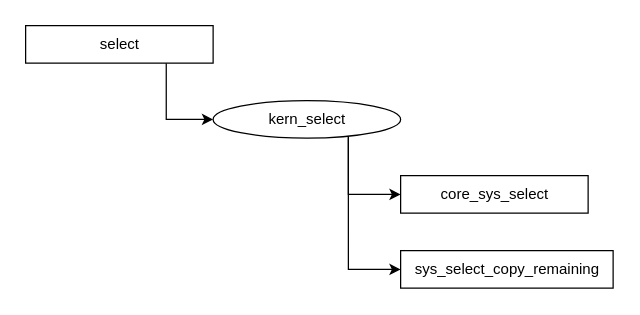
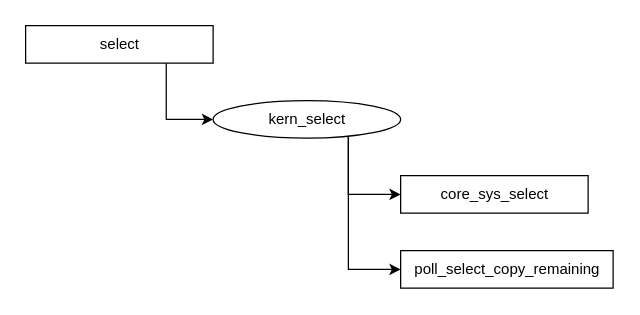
(508, 269) -> (508, 269)
